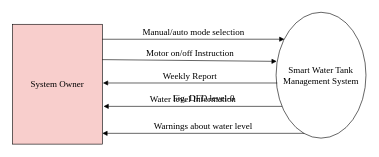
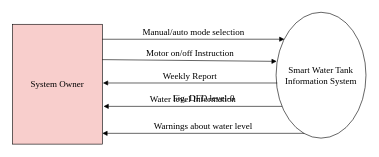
(321, 75) -> (321, 75)
